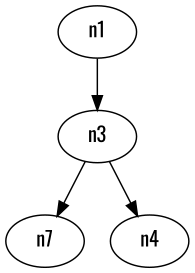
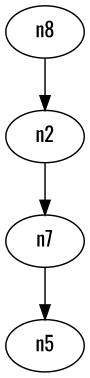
(97, 32) -> (45, 32)
(97, 137) -> (45, 137)
(150, 241) -> none
none -> (45, 346)
